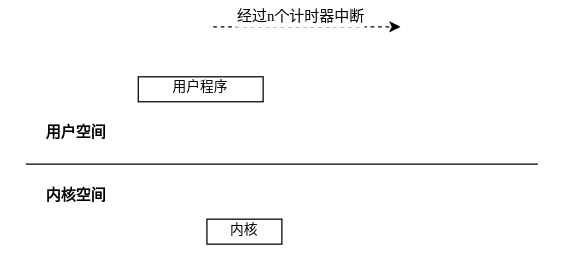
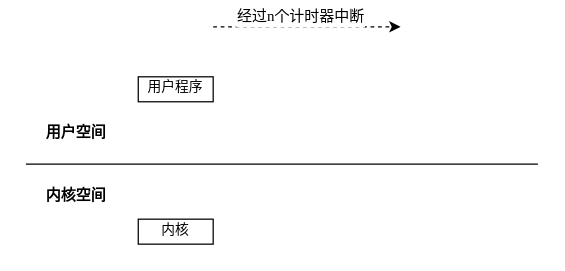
(201, 89) -> (176, 89)
(244, 232) -> (176, 232)
